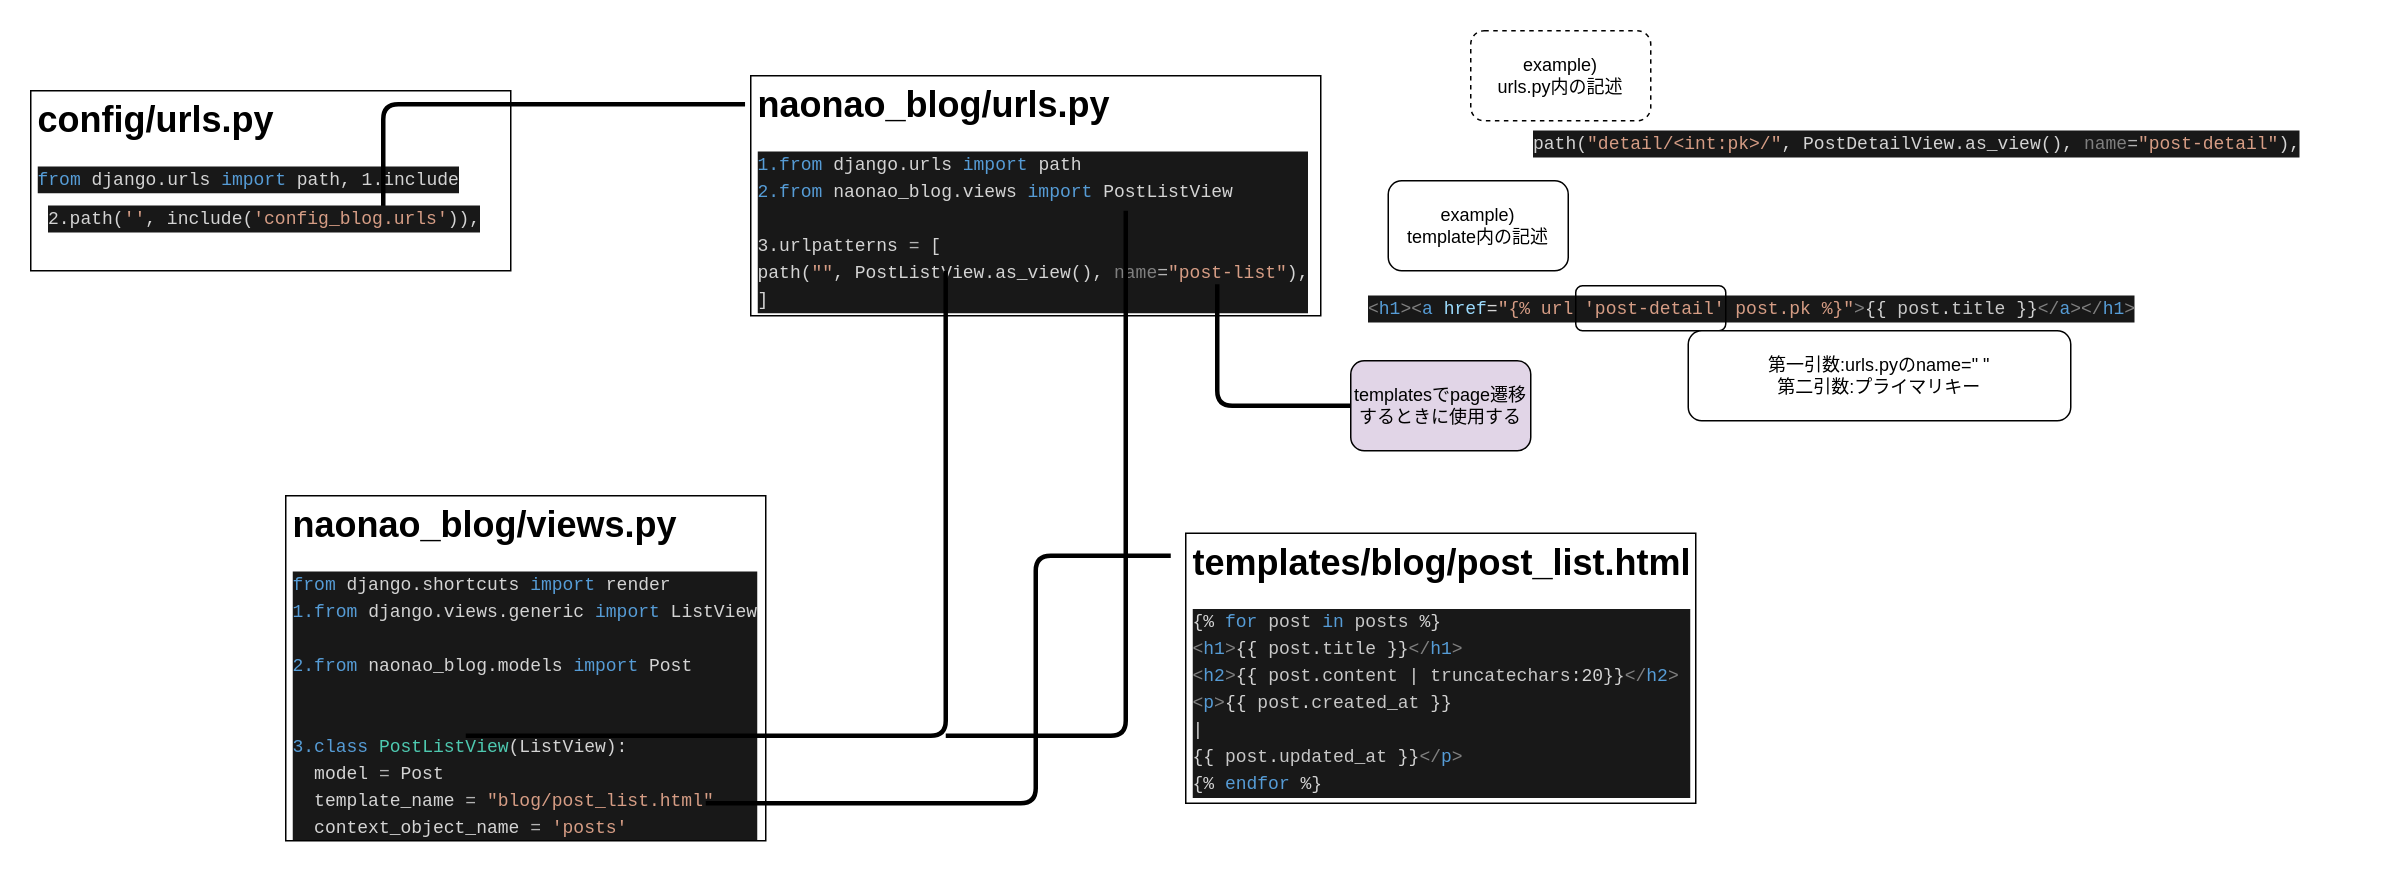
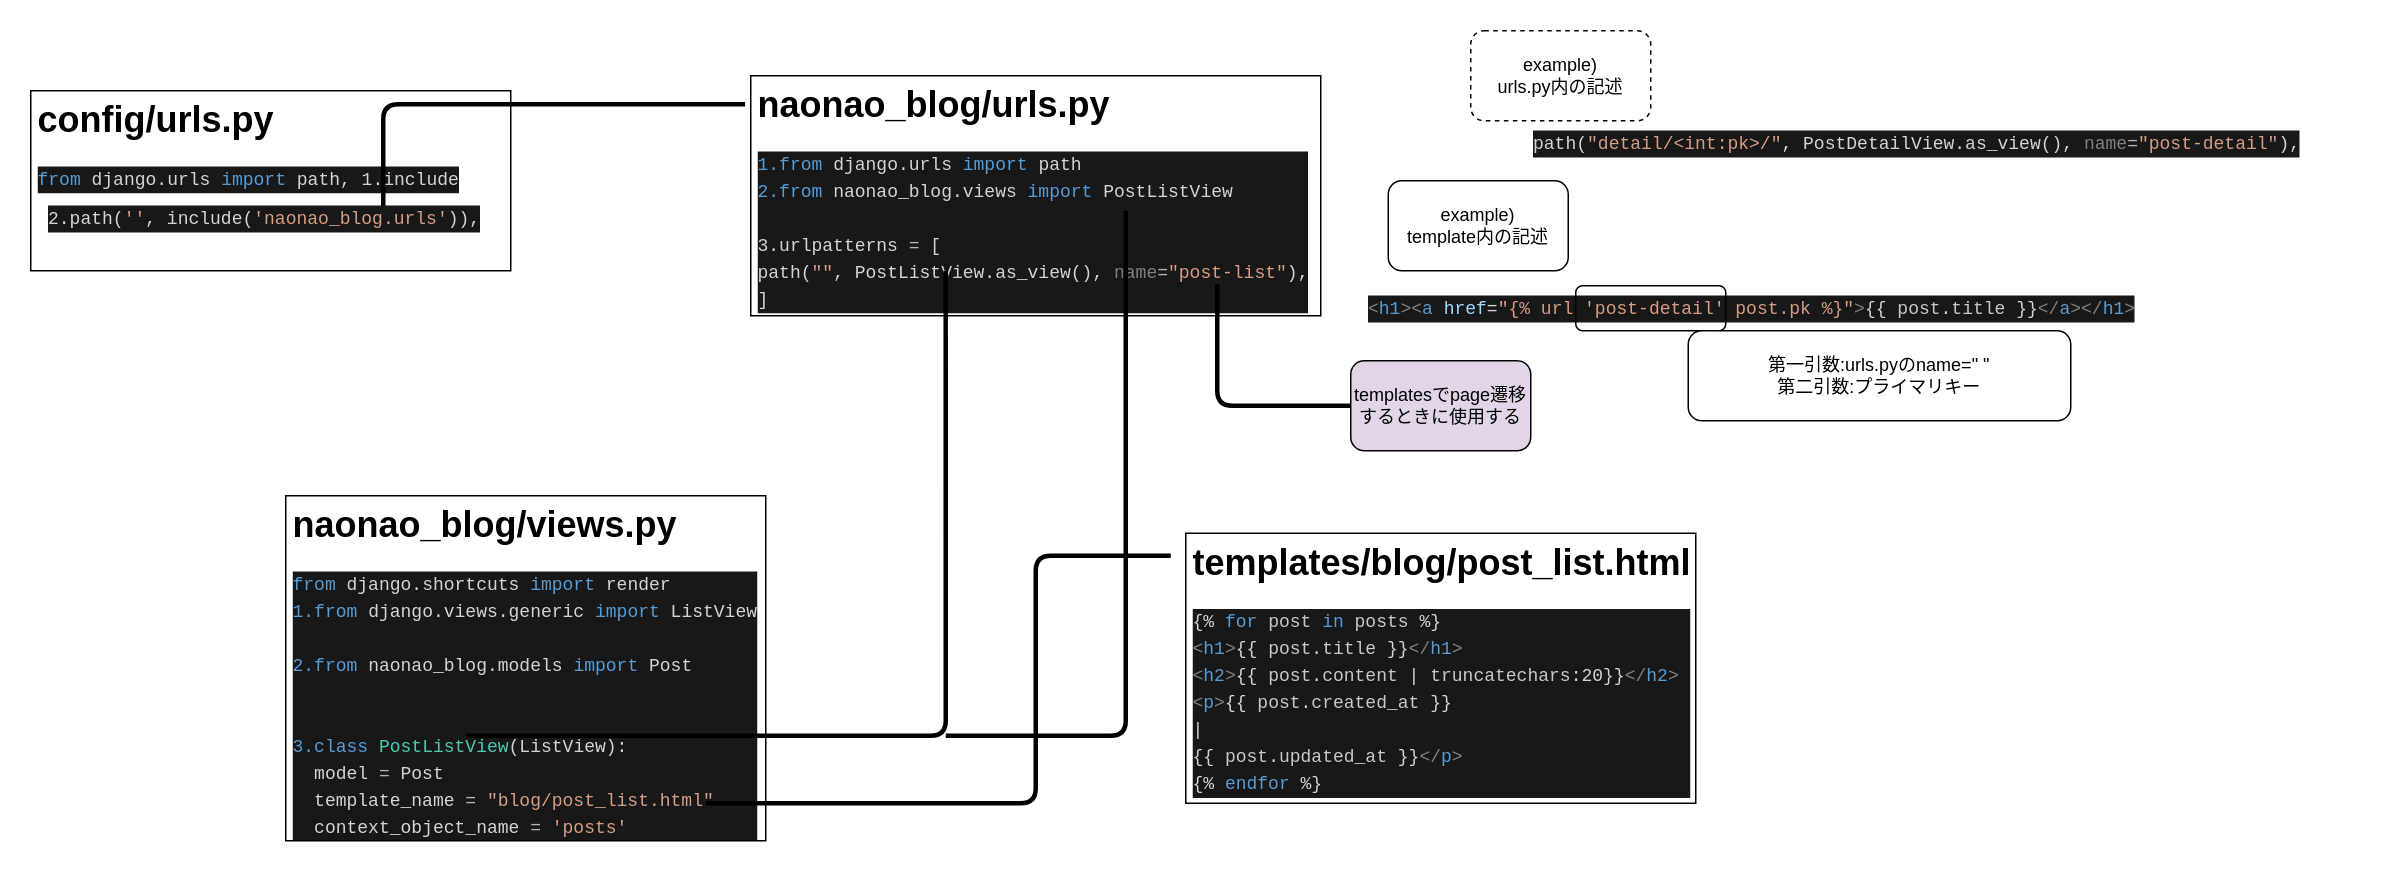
(218, 217) -> (220, 217)
